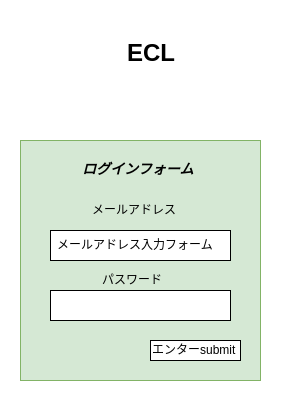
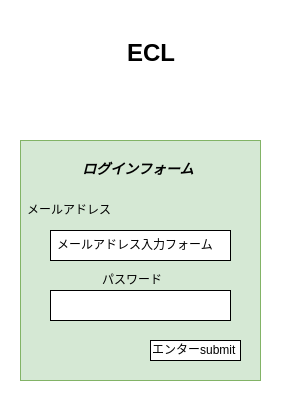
(141, 211) -> (76, 211)
